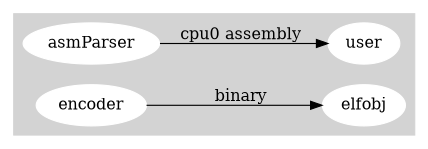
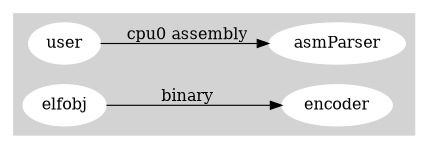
(238, 43) -> (179, 43)
(229, 105) -> (188, 105)
